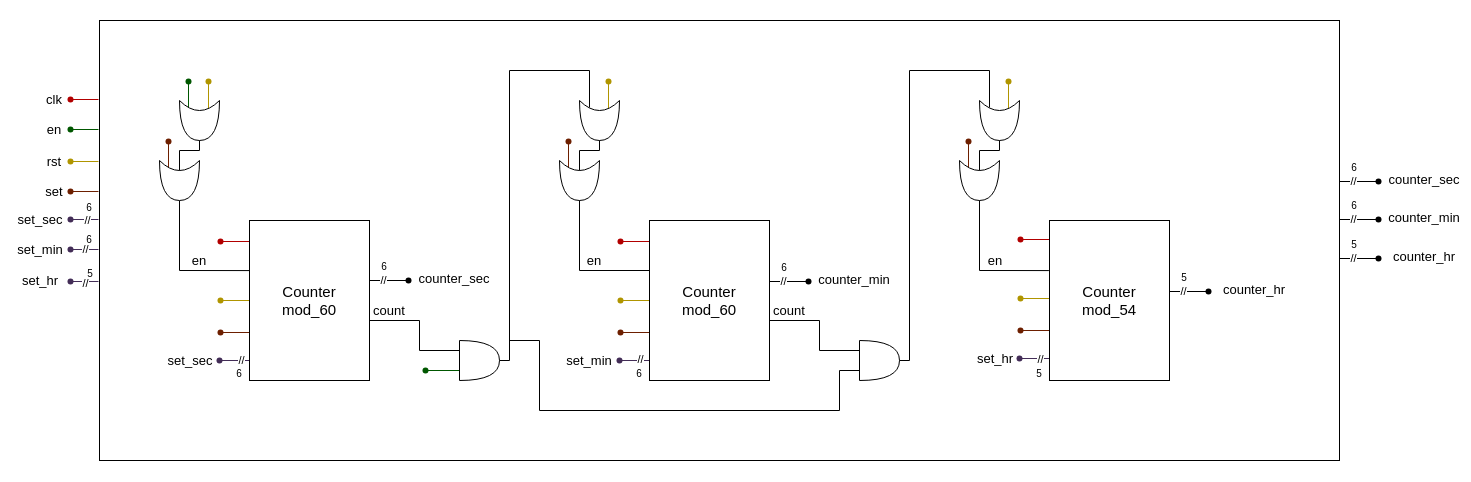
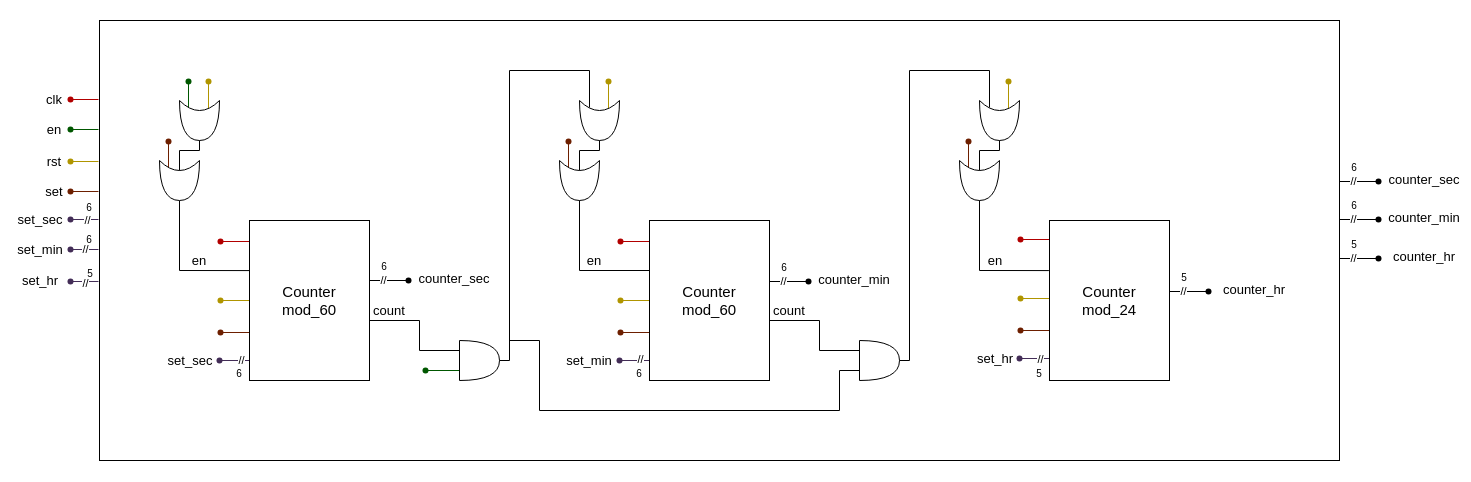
(1110, 301) -> (1110, 301)
